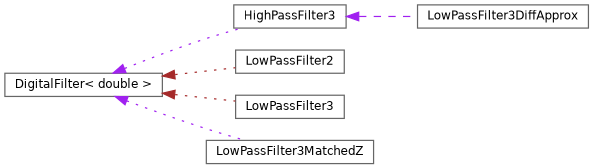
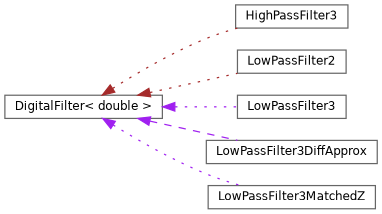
(388, 16) -> (194, 131)
(182, 47) -> (173, 54)
(205, 98) -> (206, 107)
